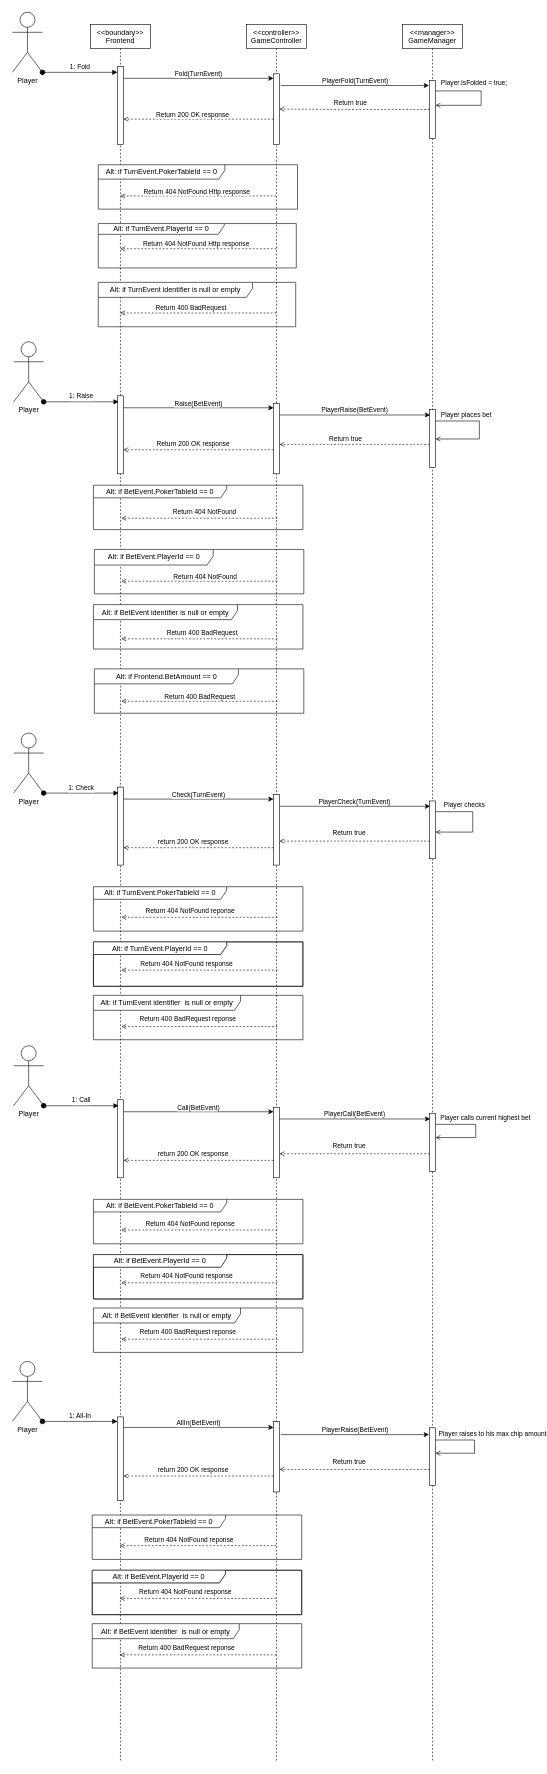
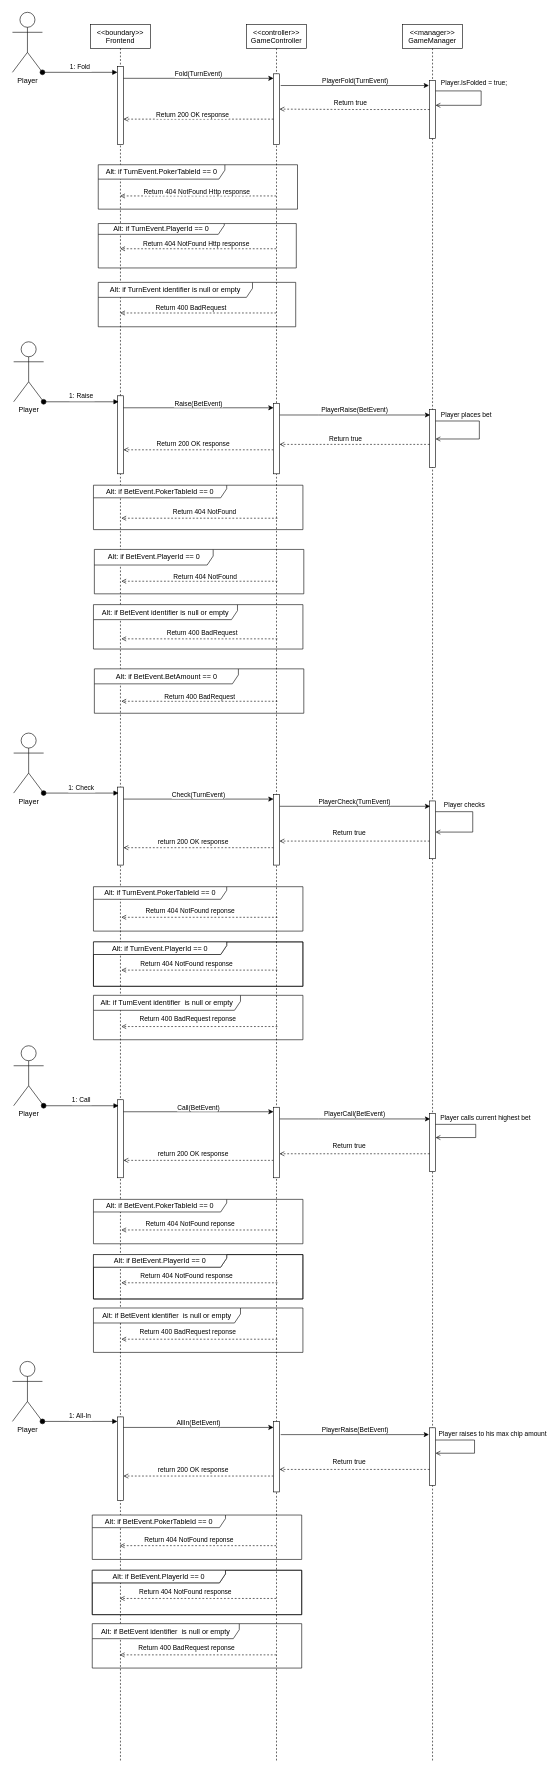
(167, 677) -> (167, 677)
